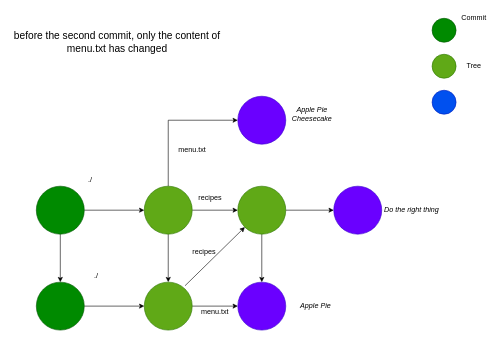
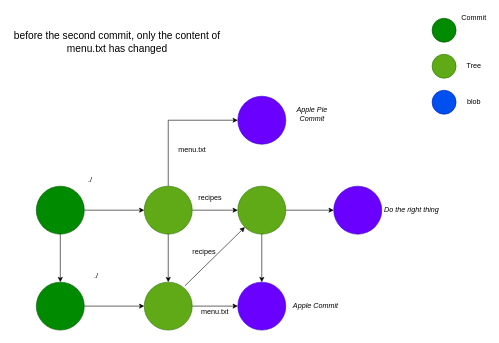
none -> (474, 102)
(312, 114) -> (312, 114)
(316, 306) -> (316, 306)
